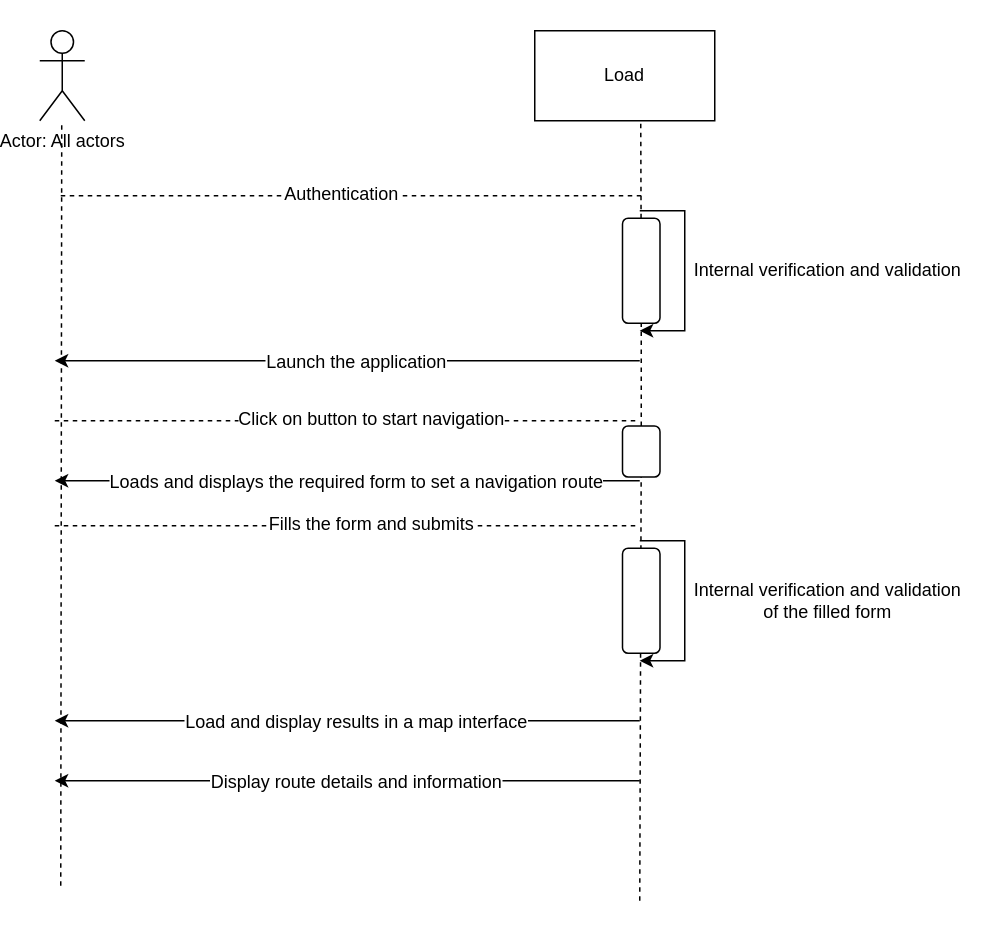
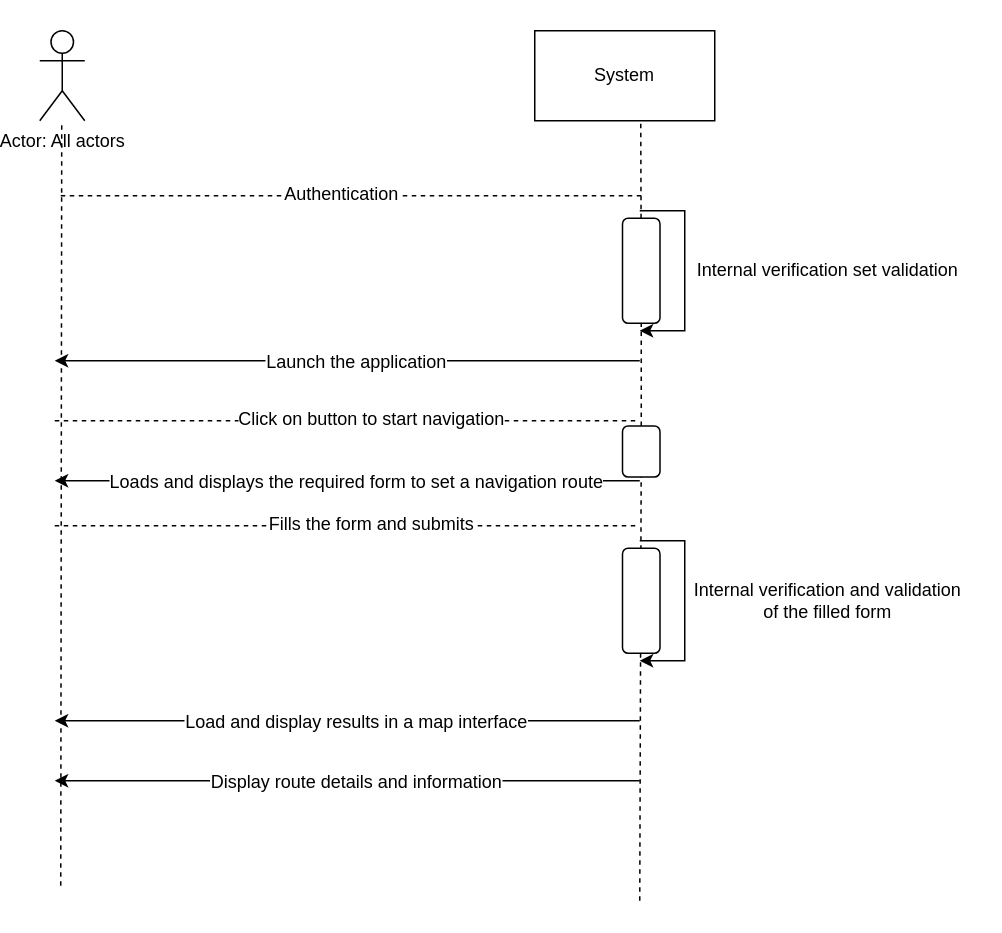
(625, 76) -> (625, 76)
(828, 271) -> (828, 271)
